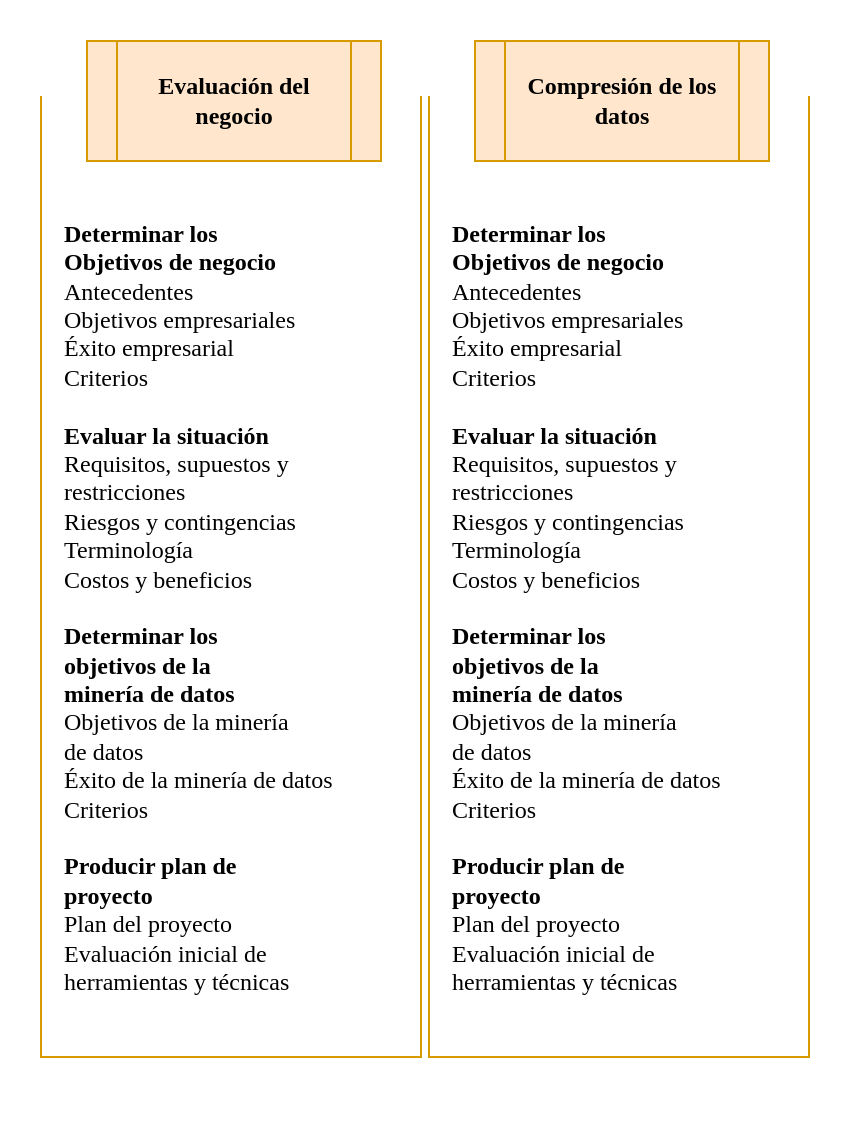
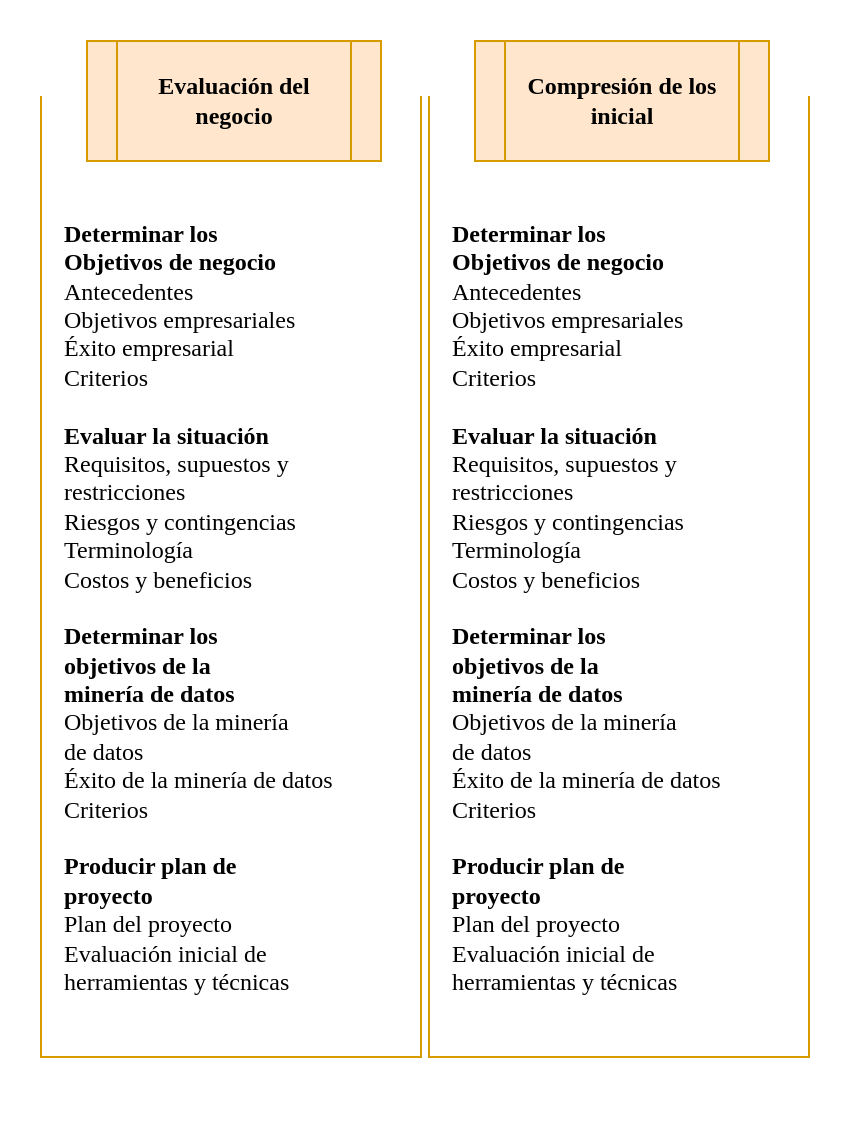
(623, 101) -> (623, 101)
